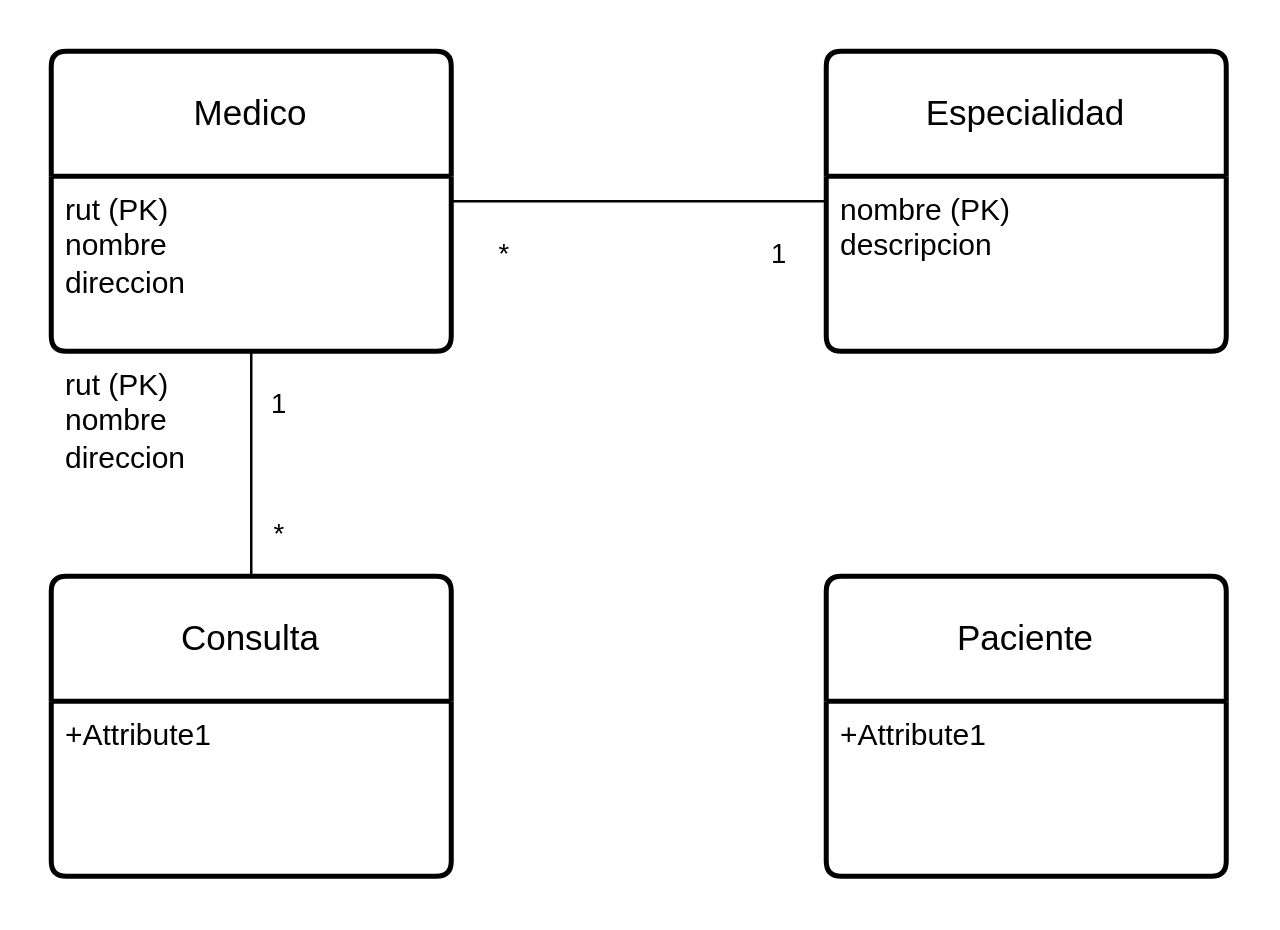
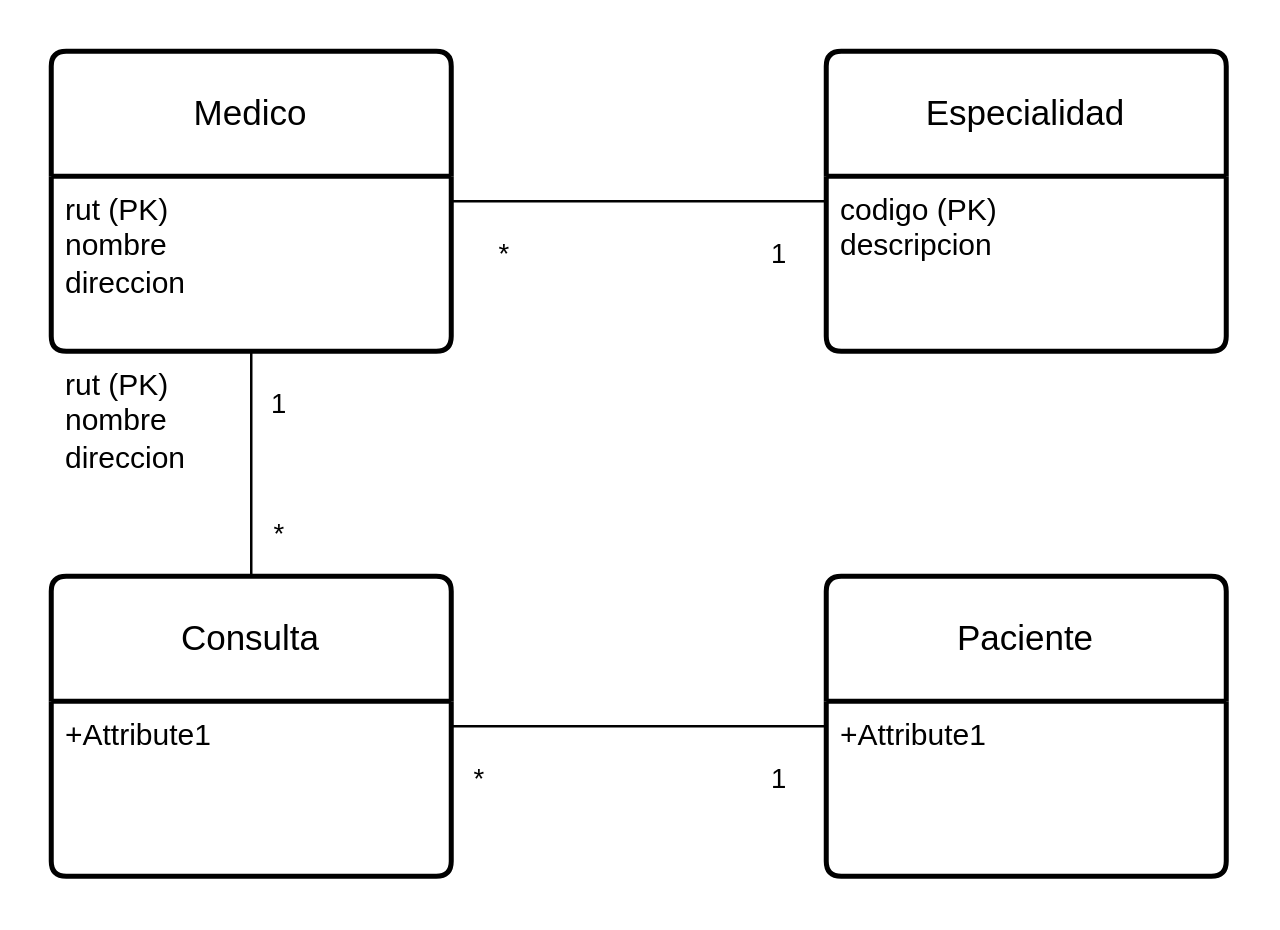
(930, 230) -> (926, 230)
none -> (638, 726)
